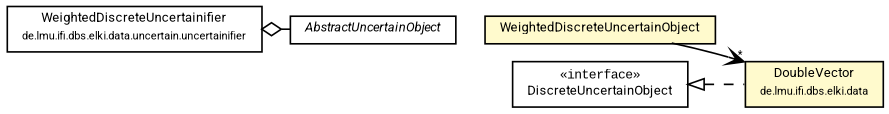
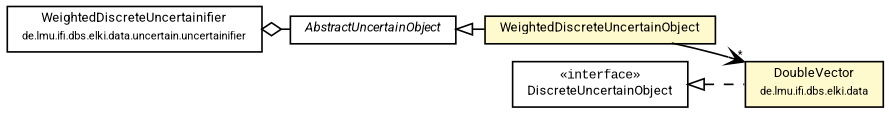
none -> (479, 29)
